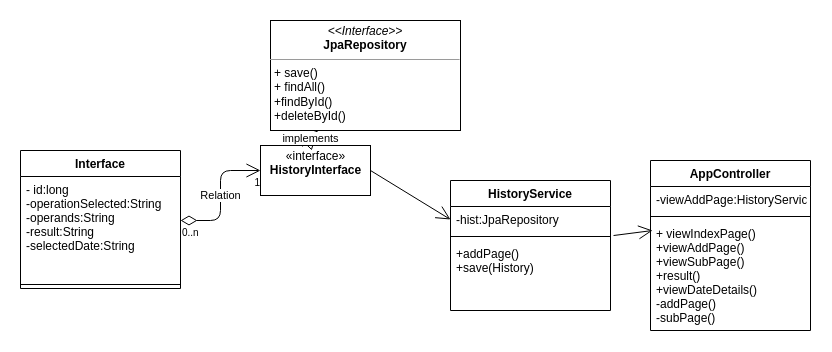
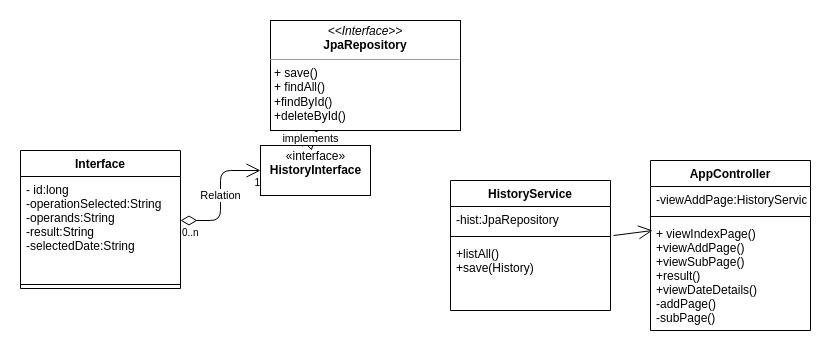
(409, 194) -> none
(490, 254) -> (483, 254)
